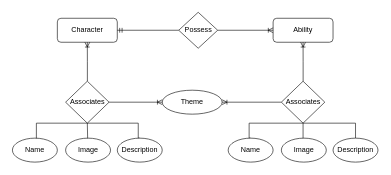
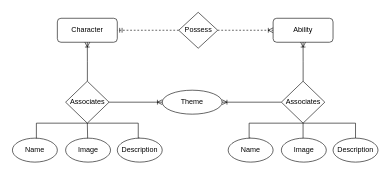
(148, 30) -> (148, 30)
(245, 30) -> (245, 30)
